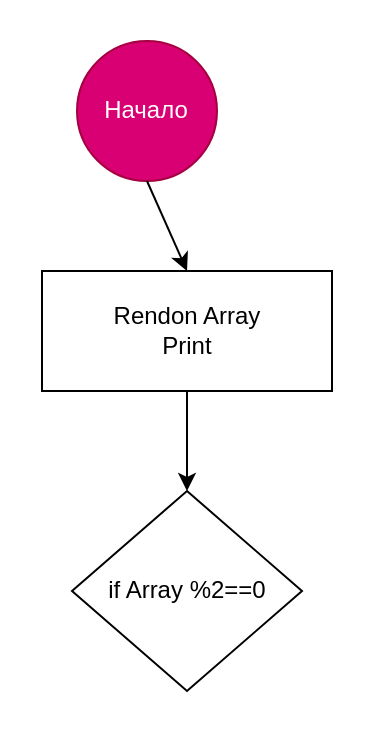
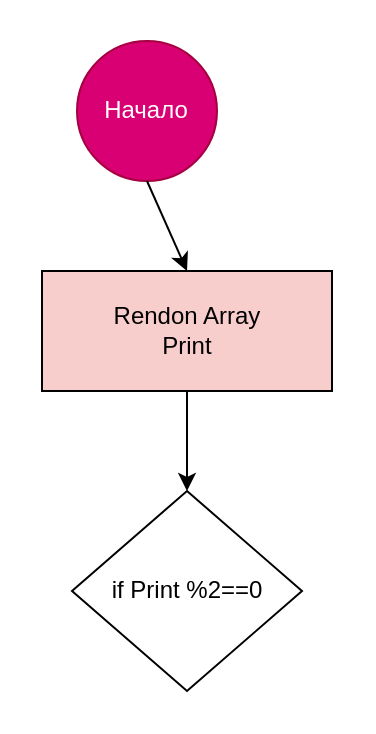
(187, 331) -> (187, 331)
(188, 591) -> (188, 591)
